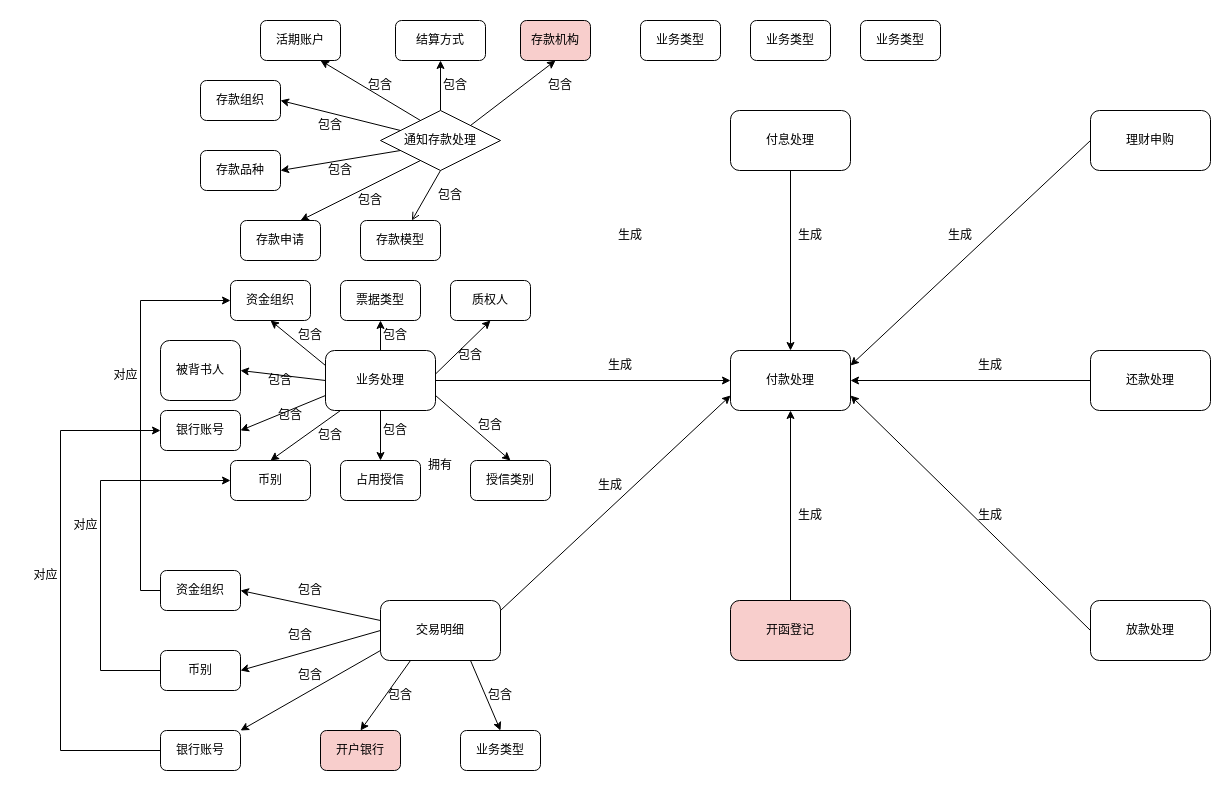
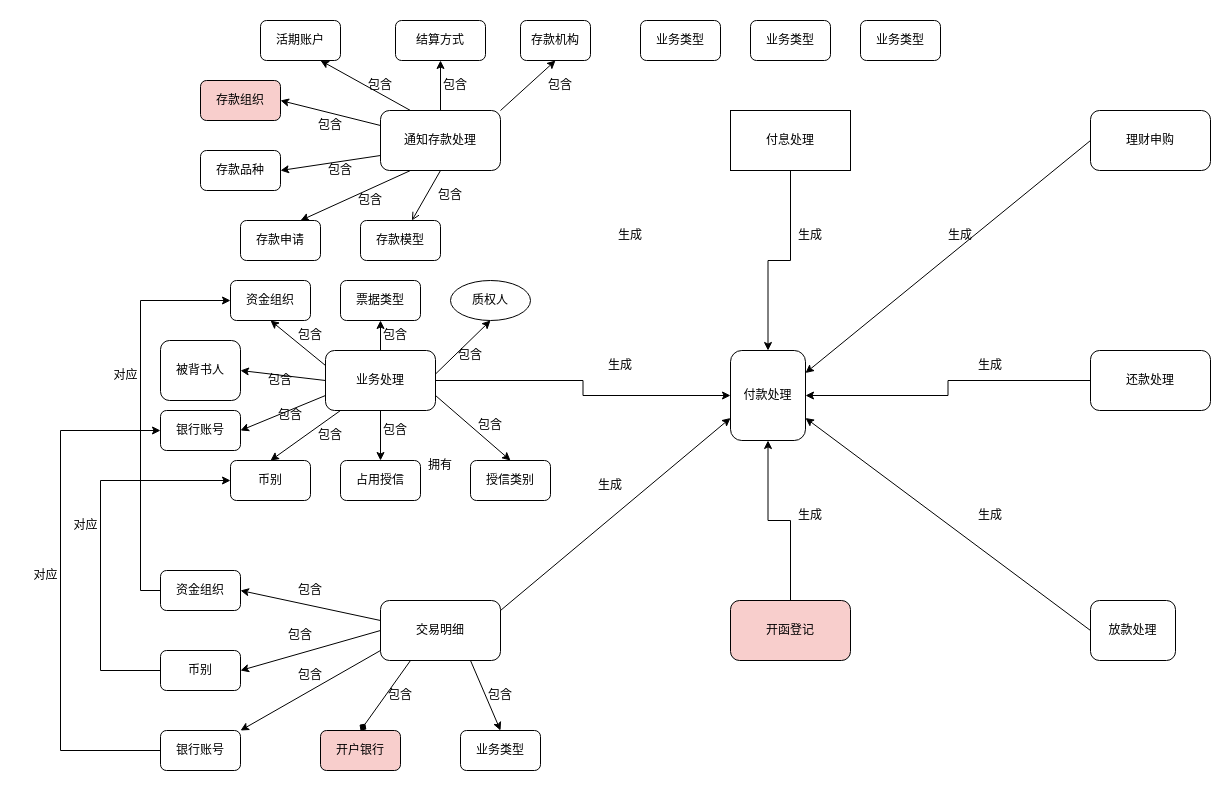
(556, 41) -> (556, 41)
(241, 101) -> (241, 101)
(441, 141) -> (441, 141)
(791, 141) -> (791, 141)
(491, 301) -> (491, 301)
(791, 381) -> (768, 396)
(1151, 631) -> (1133, 631)
(365, 724) -> (366, 723)
